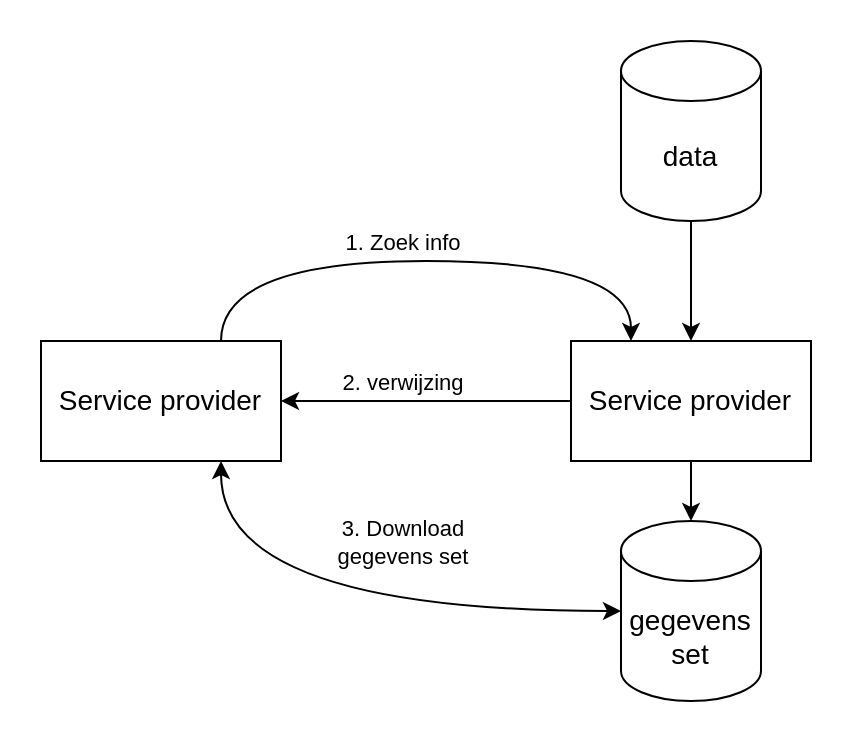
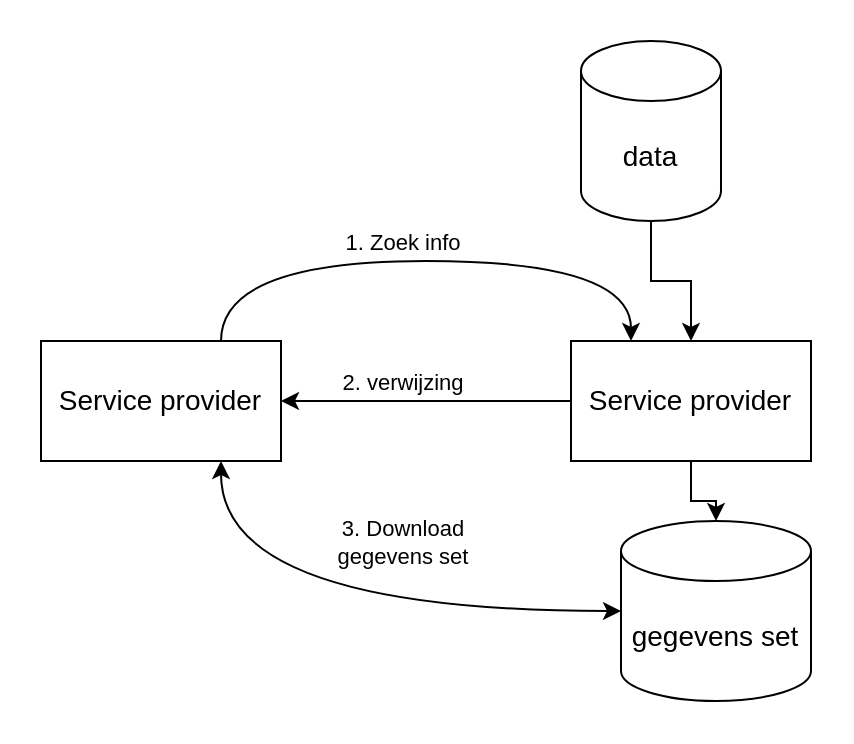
(691, 131) -> (651, 131)
(691, 611) -> (716, 611)
